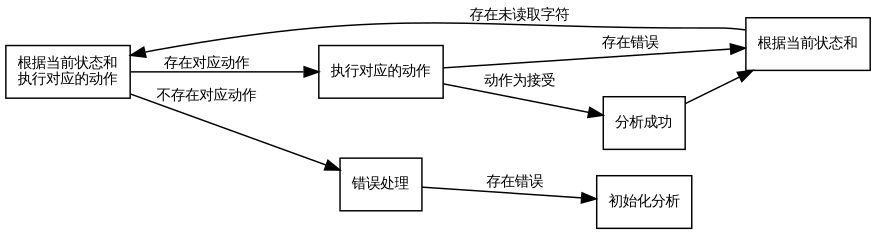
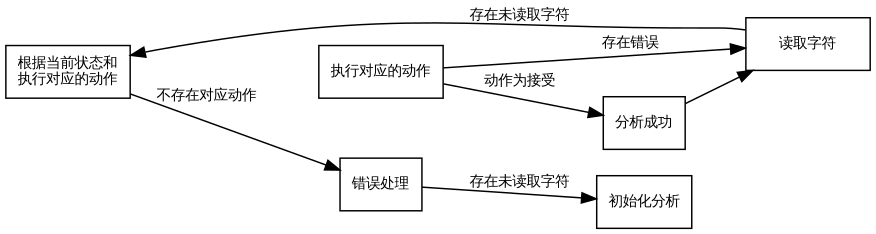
(808, 44) -> (808, 44)
(217, 72) -> none
(520, 182) -> (520, 182)
